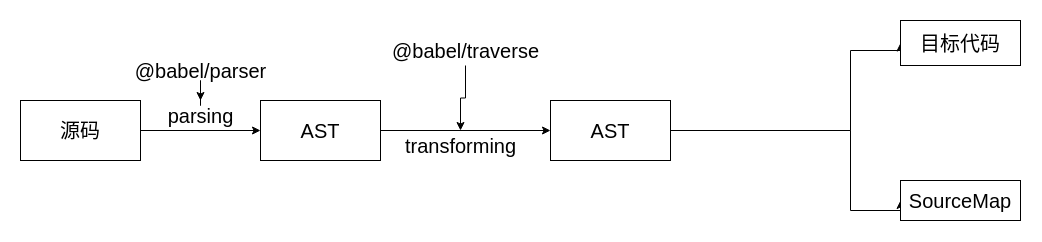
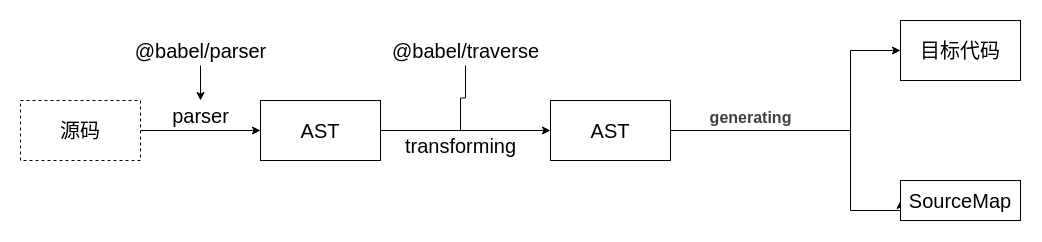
(961, 43) -> (961, 51)
(201, 71) -> (201, 51)
(201, 116) -> (201, 116)
none -> (751, 116)
(461, 122) -> (461, 124)
(81, 131) -> (81, 131)
